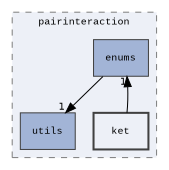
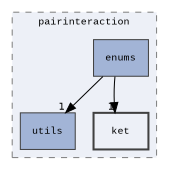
(128, 100) -> (114, 90)
